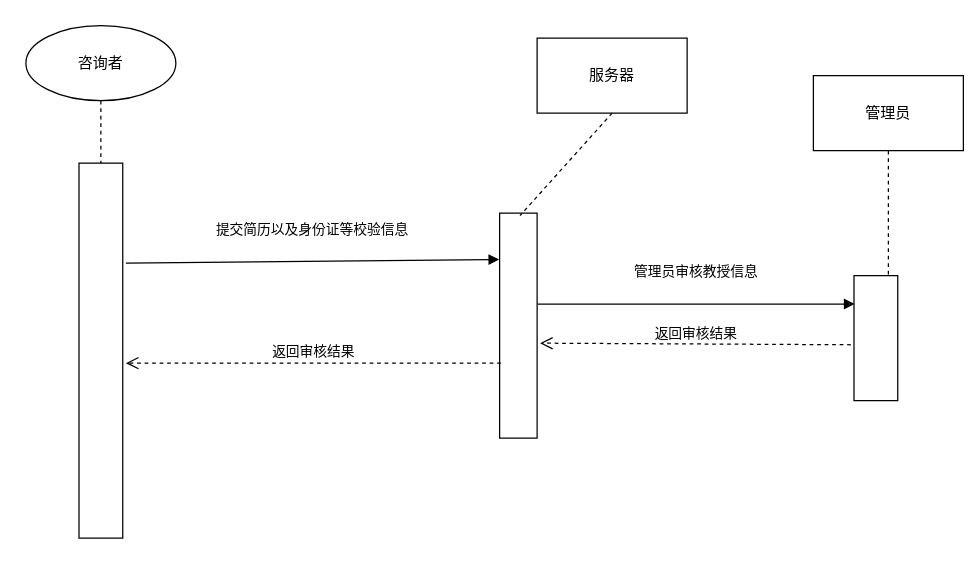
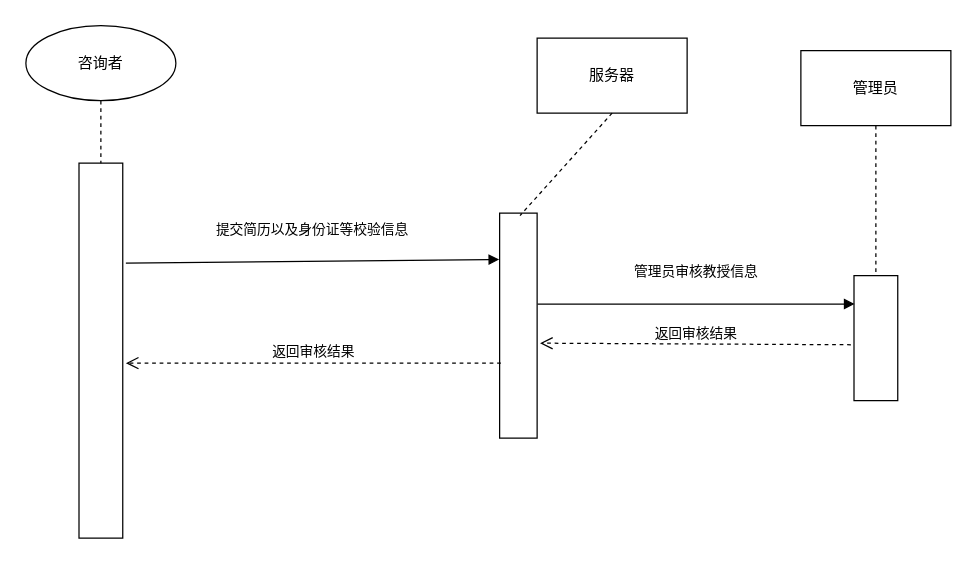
(888, 113) -> (876, 88)
